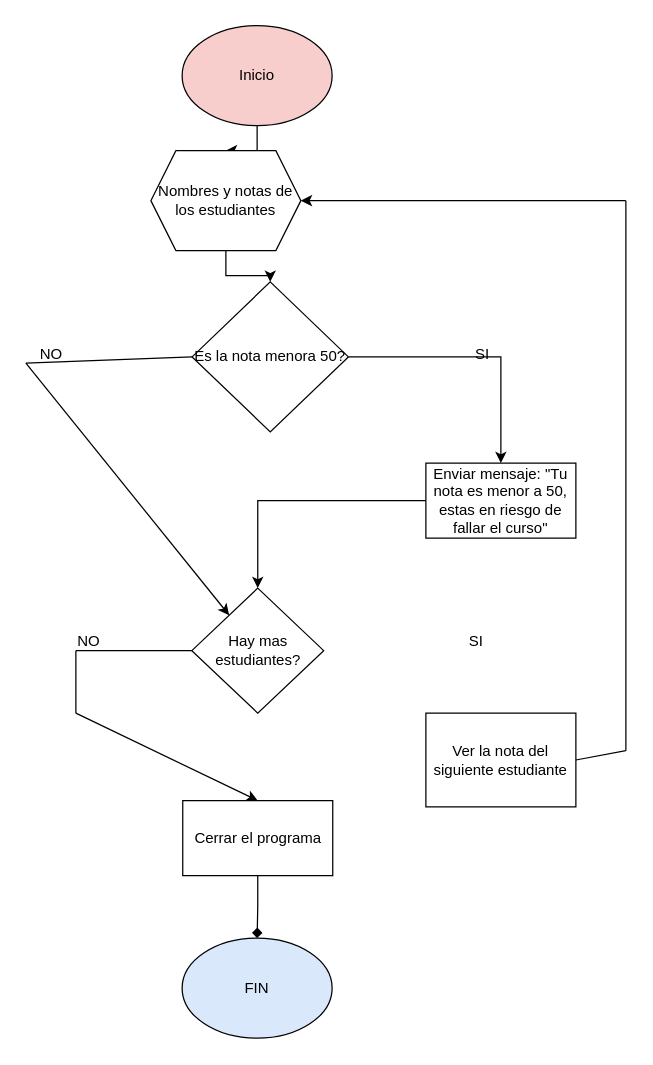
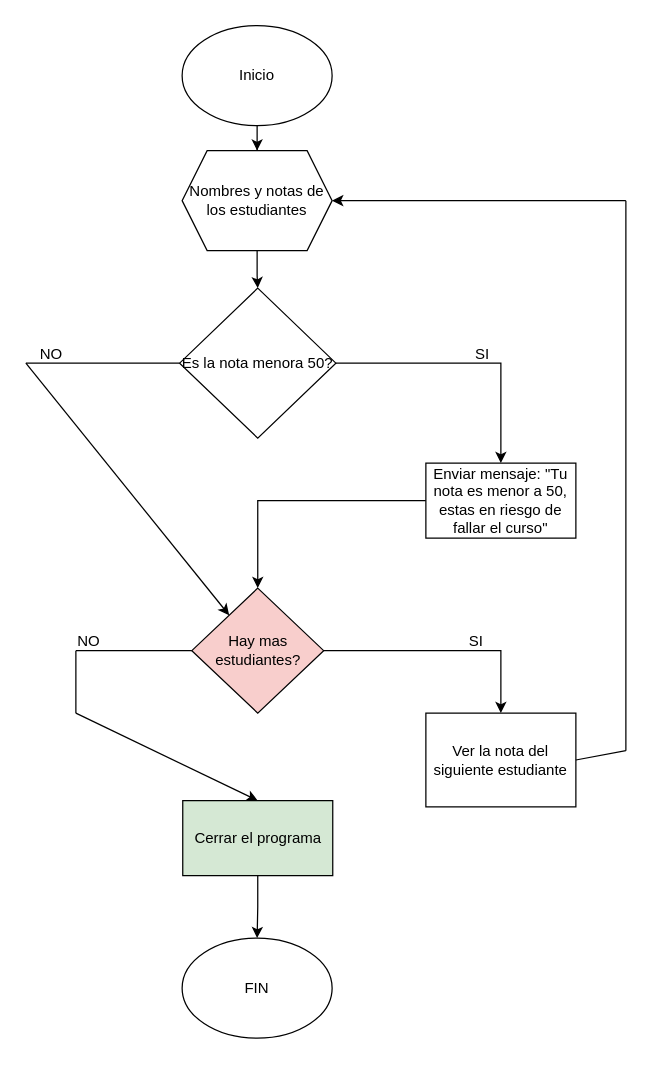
(257, 76) -> (257, 76)
(226, 201) -> (257, 201)
(270, 357) -> (258, 363)
(258, 651) -> (258, 651)
none -> (439, 651)
(258, 838) -> (258, 838)
(257, 927) -> (257, 928)
(257, 988) -> (257, 988)
